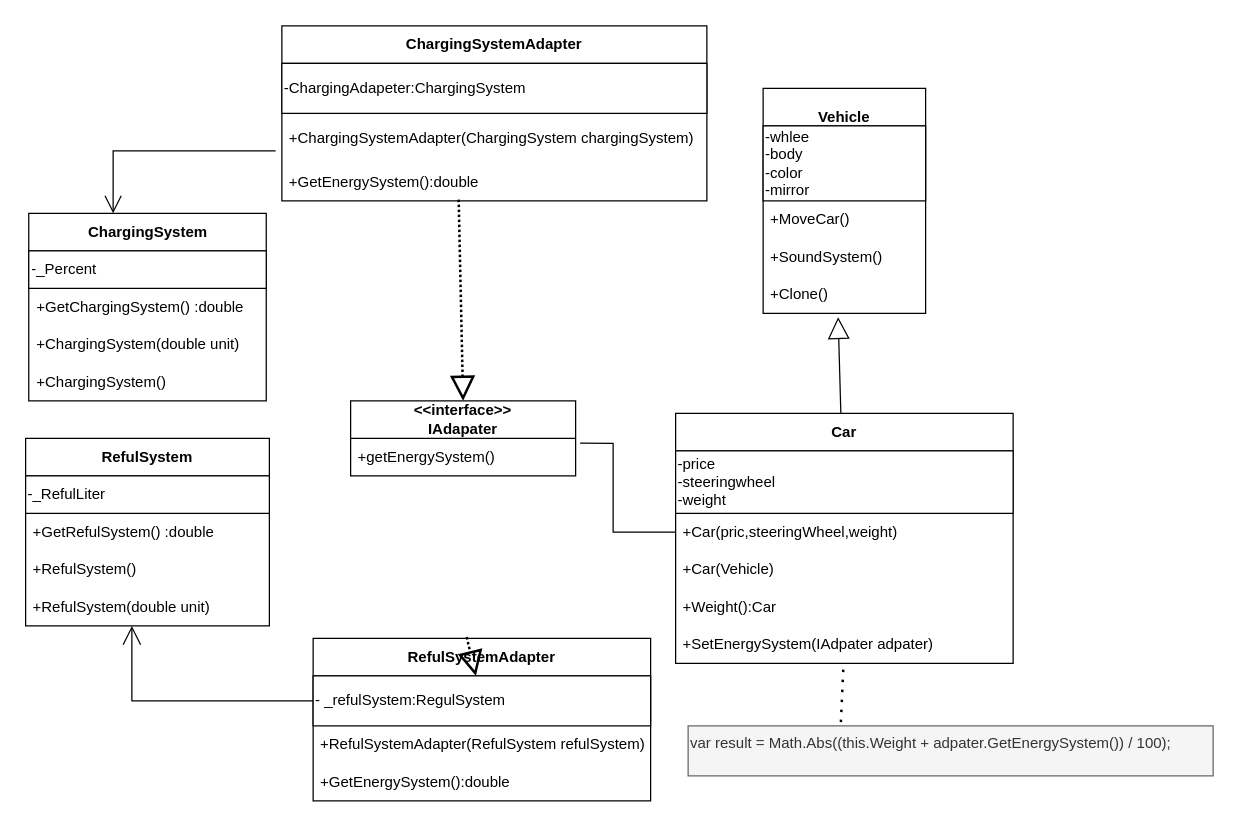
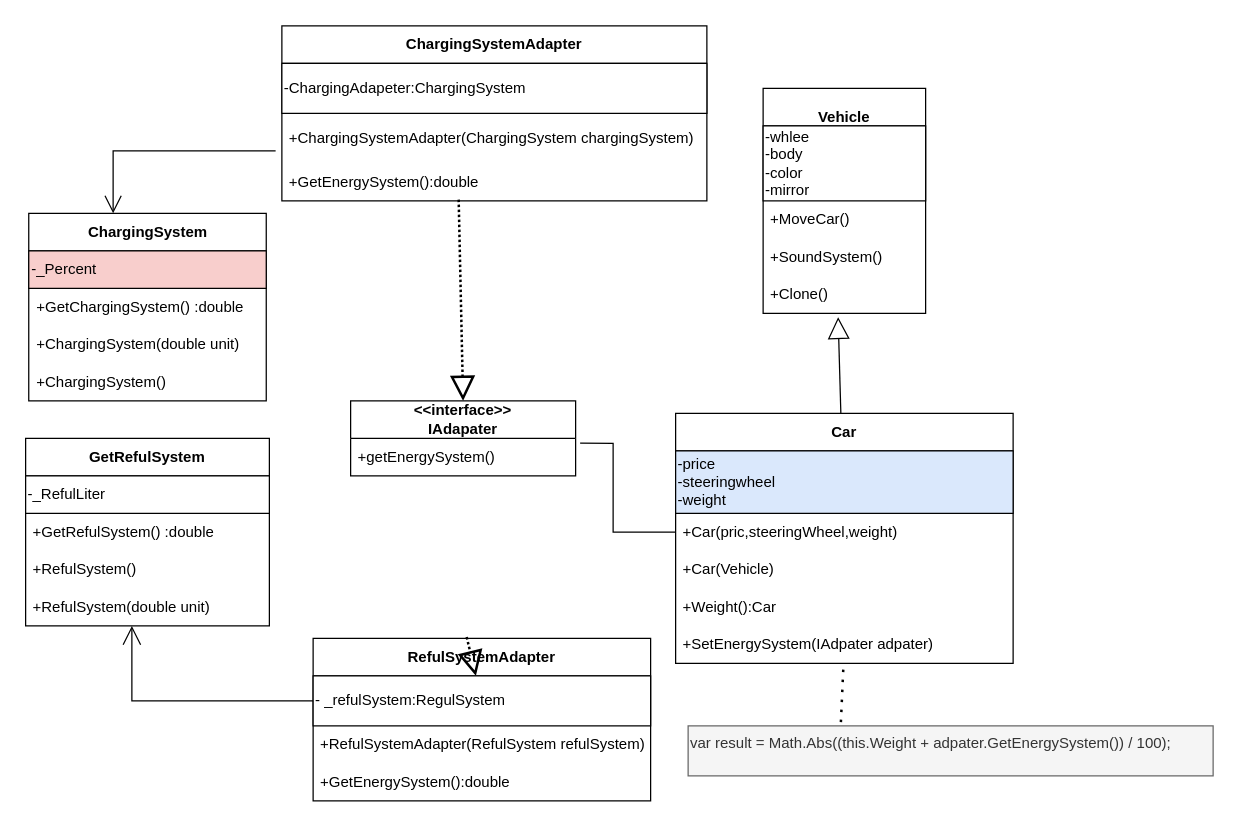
(148, 269) -> (148, 269)
(148, 457) -> (148, 457)
(844, 482) -> (844, 482)
